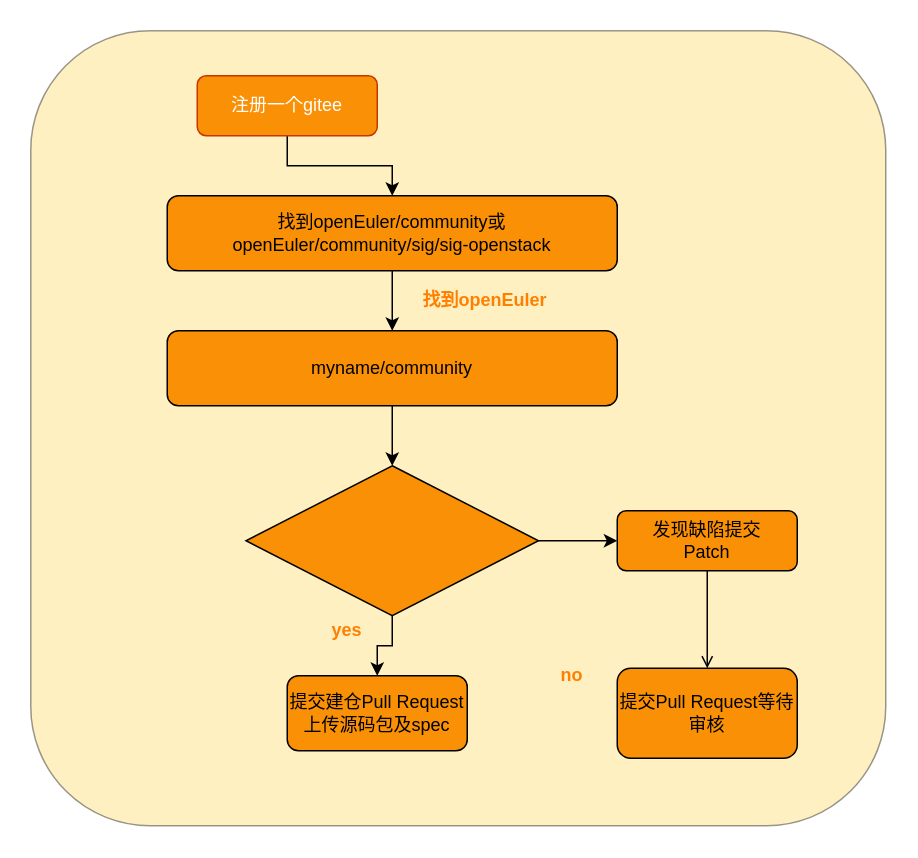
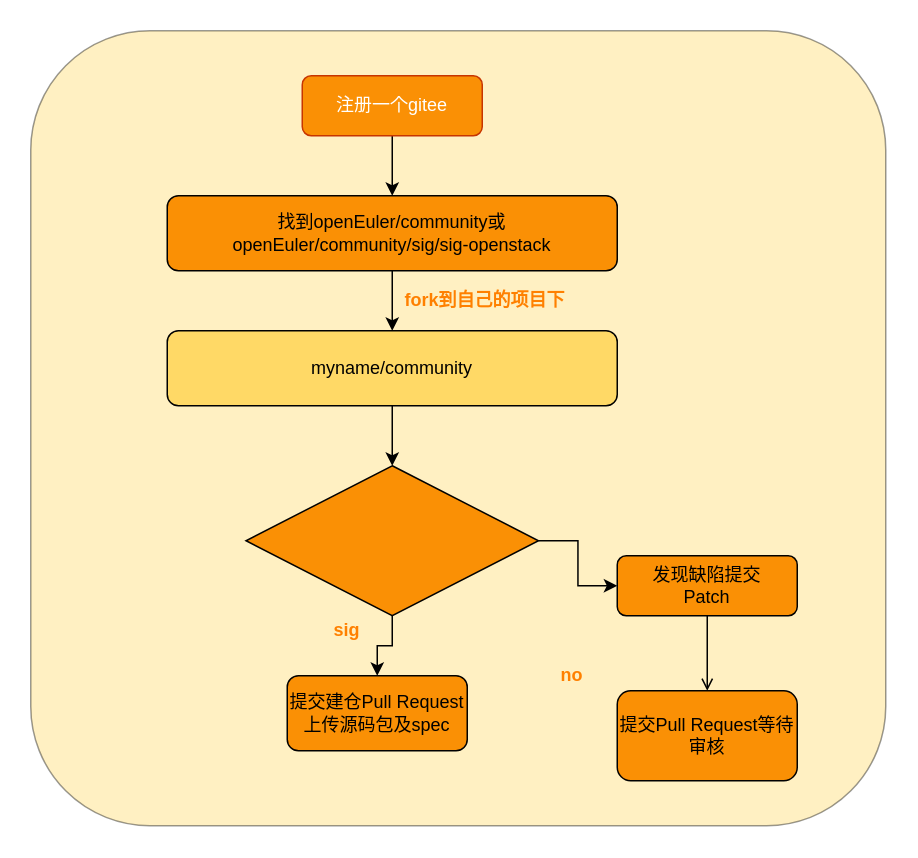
(287, 106) -> (392, 106)
(485, 301) -> (485, 301)
(392, 368) -> (392, 368)
(707, 541) -> (707, 586)
(347, 631) -> (347, 631)
(707, 713) -> (707, 736)
